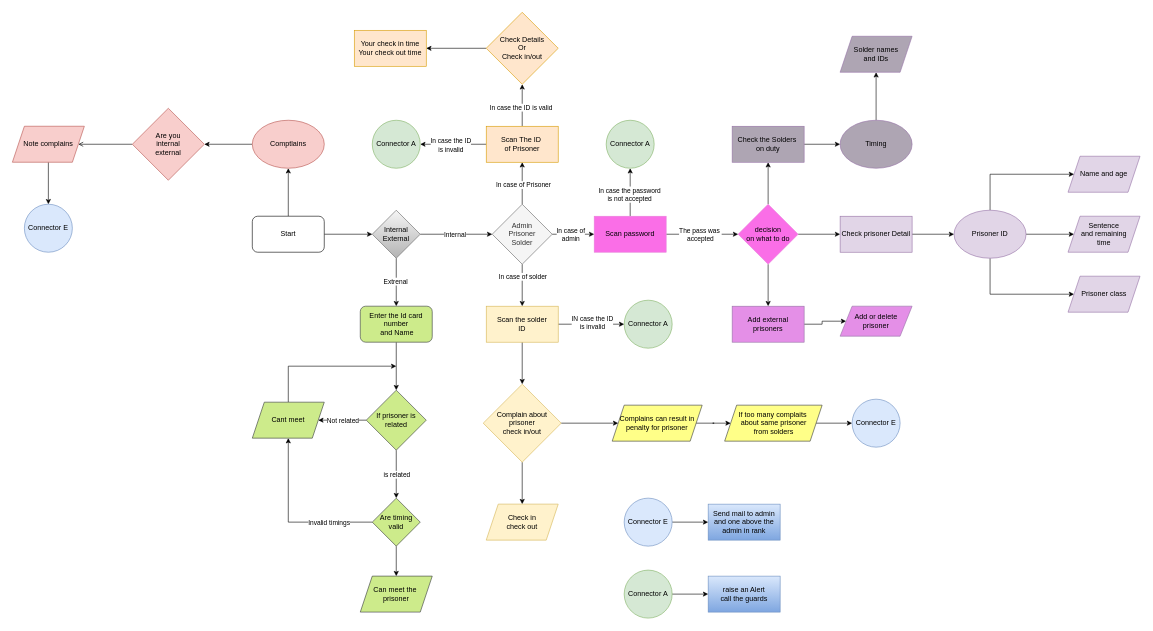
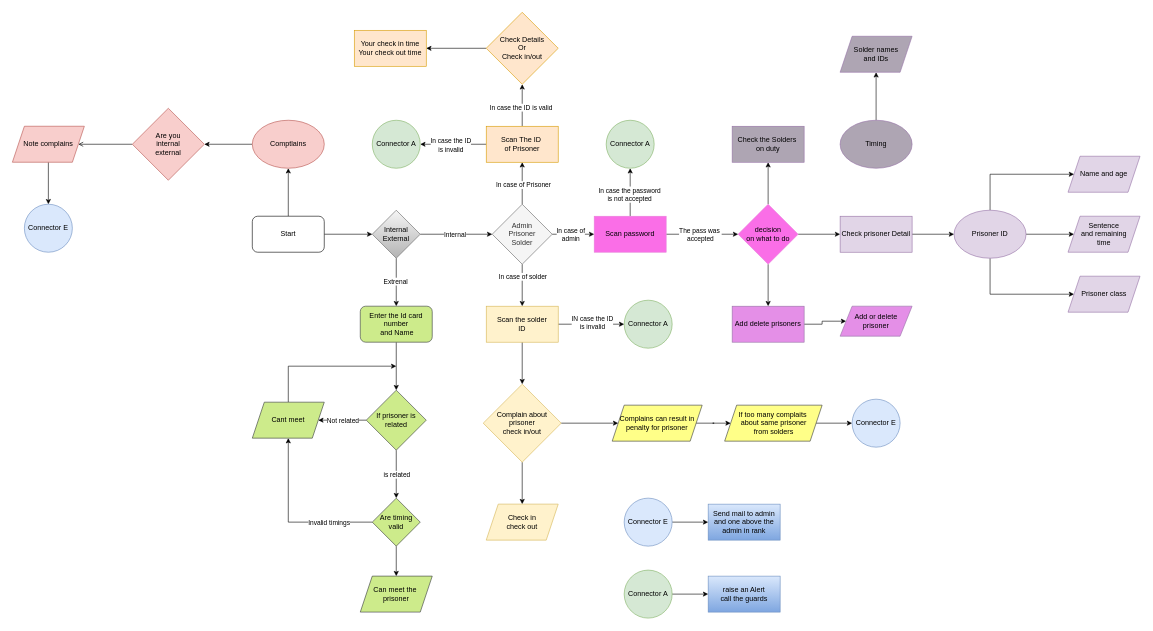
(834, 144) -> none
(768, 324) -> (768, 324)
